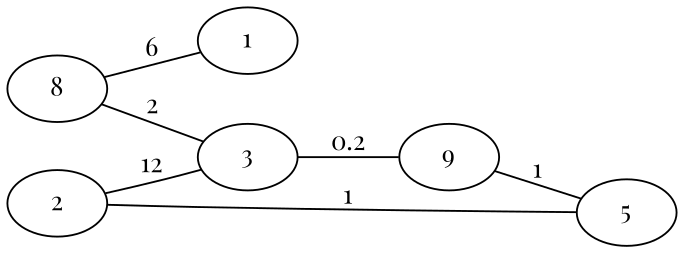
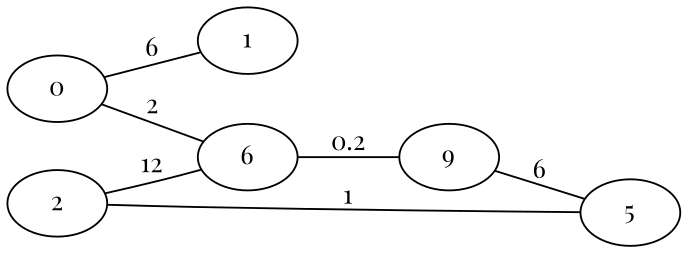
(57, 89) -> (57, 89)
(248, 157) -> (248, 157)
(538, 171) -> (540, 171)
